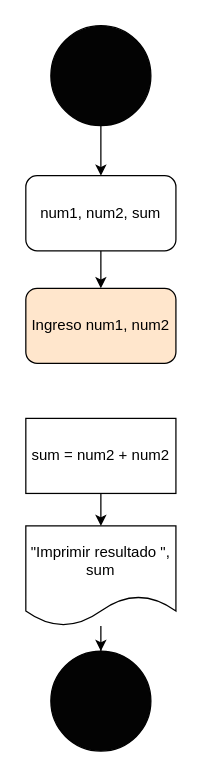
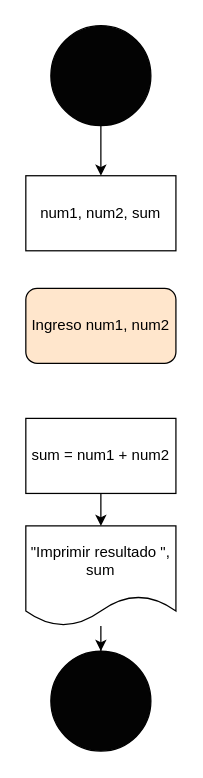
(101, 213) -> (101, 213)
(101, 274) -> none
(101, 456) -> (101, 456)
